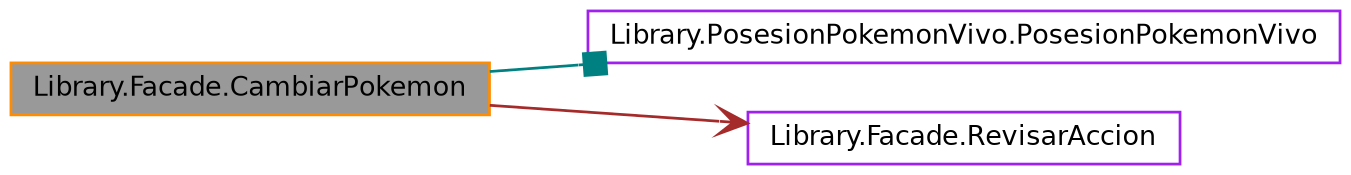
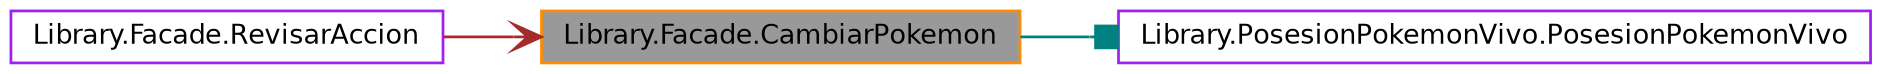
(605, 113) -> (479, 37)
